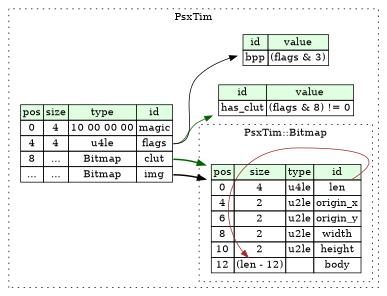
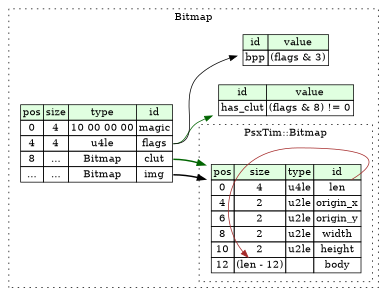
(194, 17) -> (194, 17)
